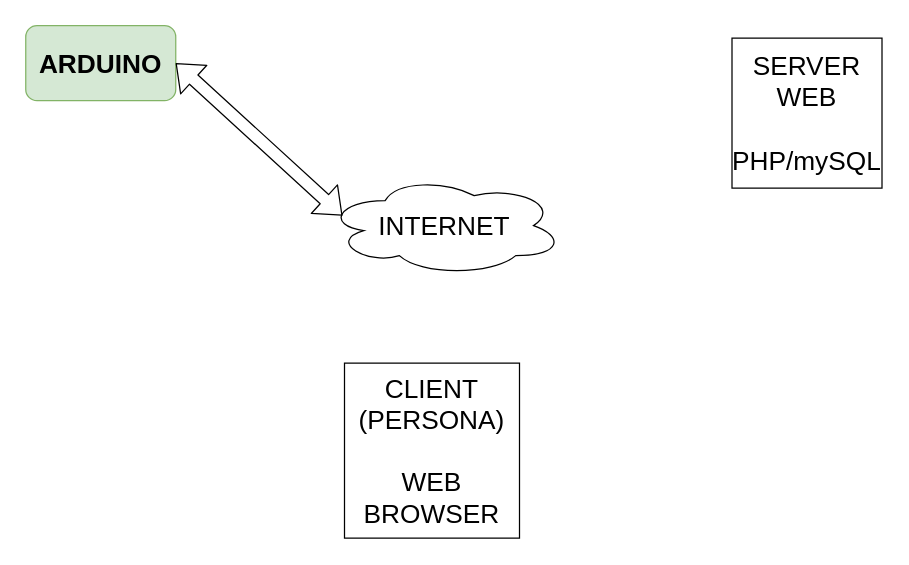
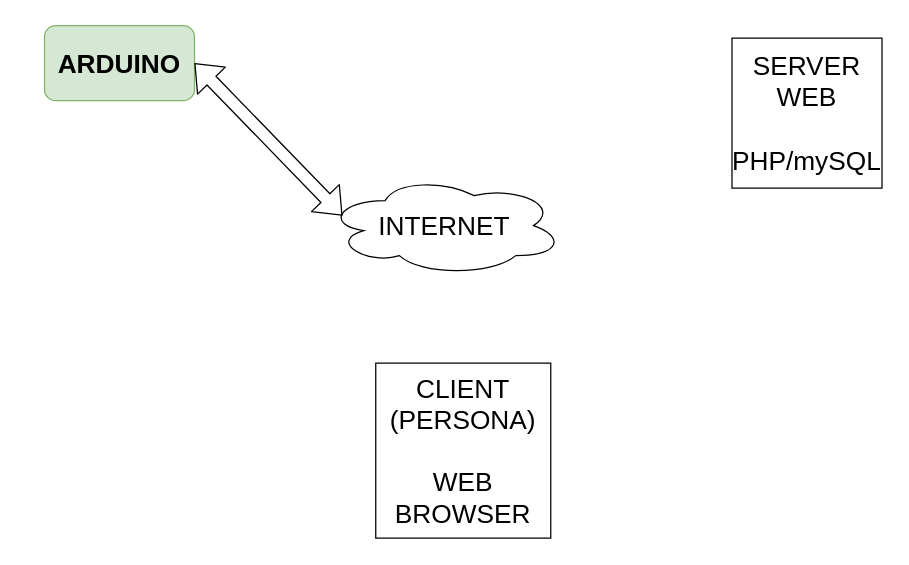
(101, 63) -> (119, 63)
(432, 451) -> (463, 451)
